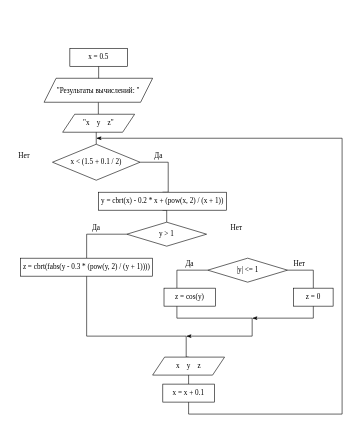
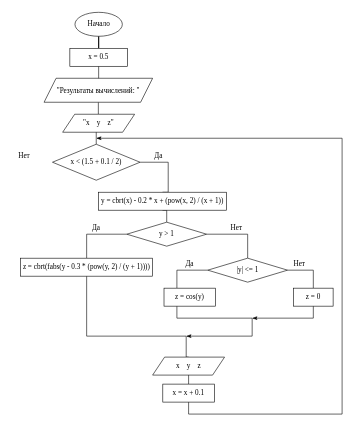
none -> (99, 24)
none -> (99, 42)
none -> (239, 234)
